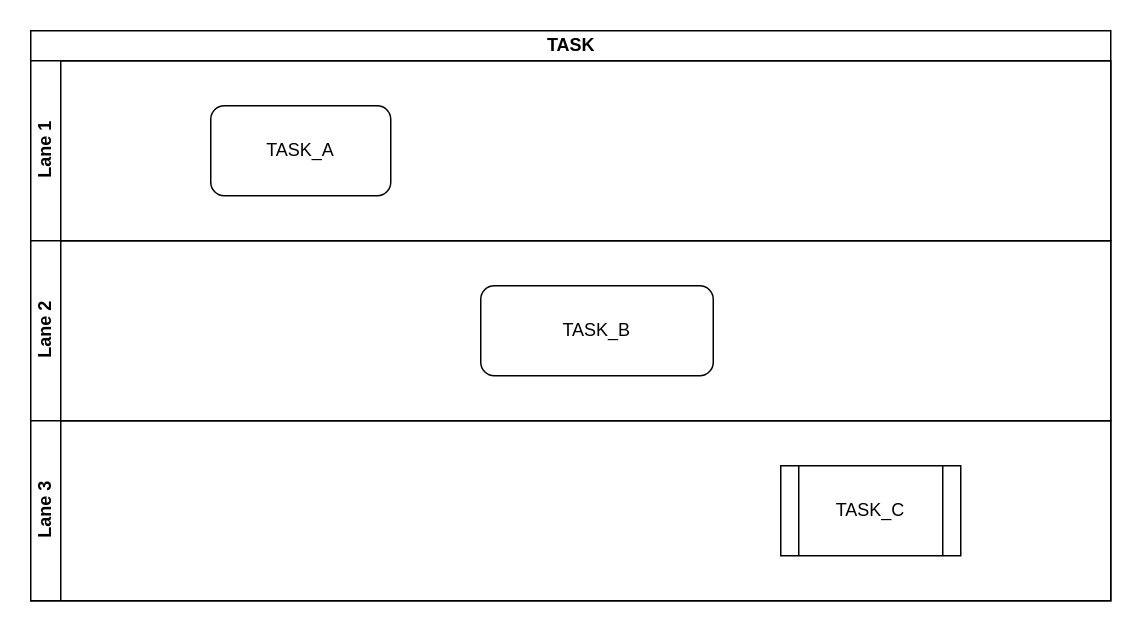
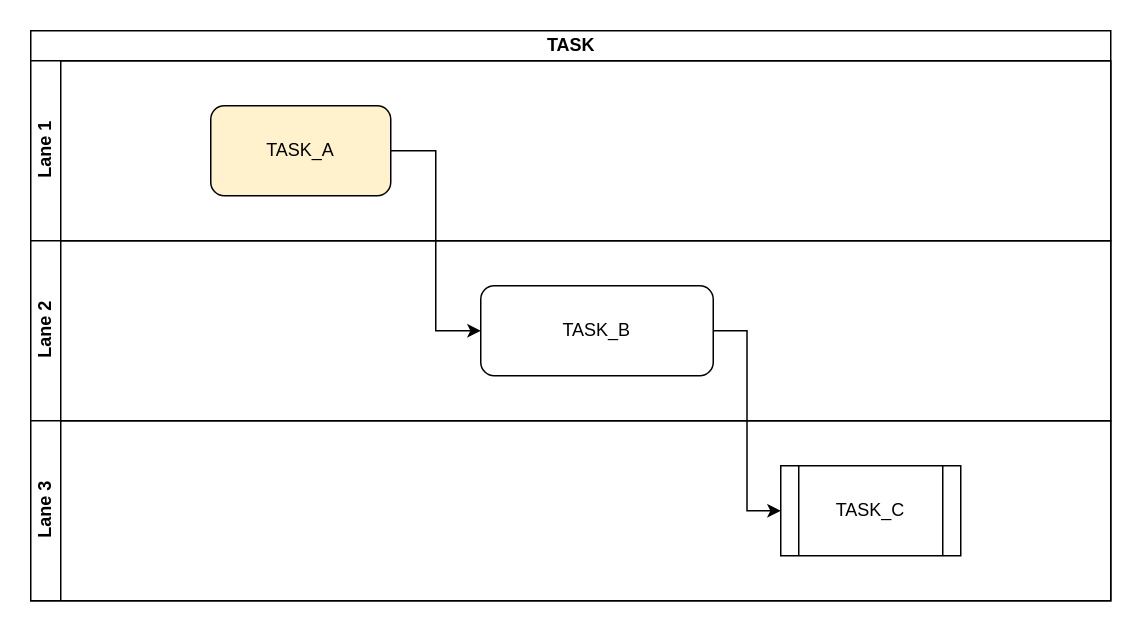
(301, 151) -> (301, 151)
none -> (436, 236)
none -> (747, 416)
